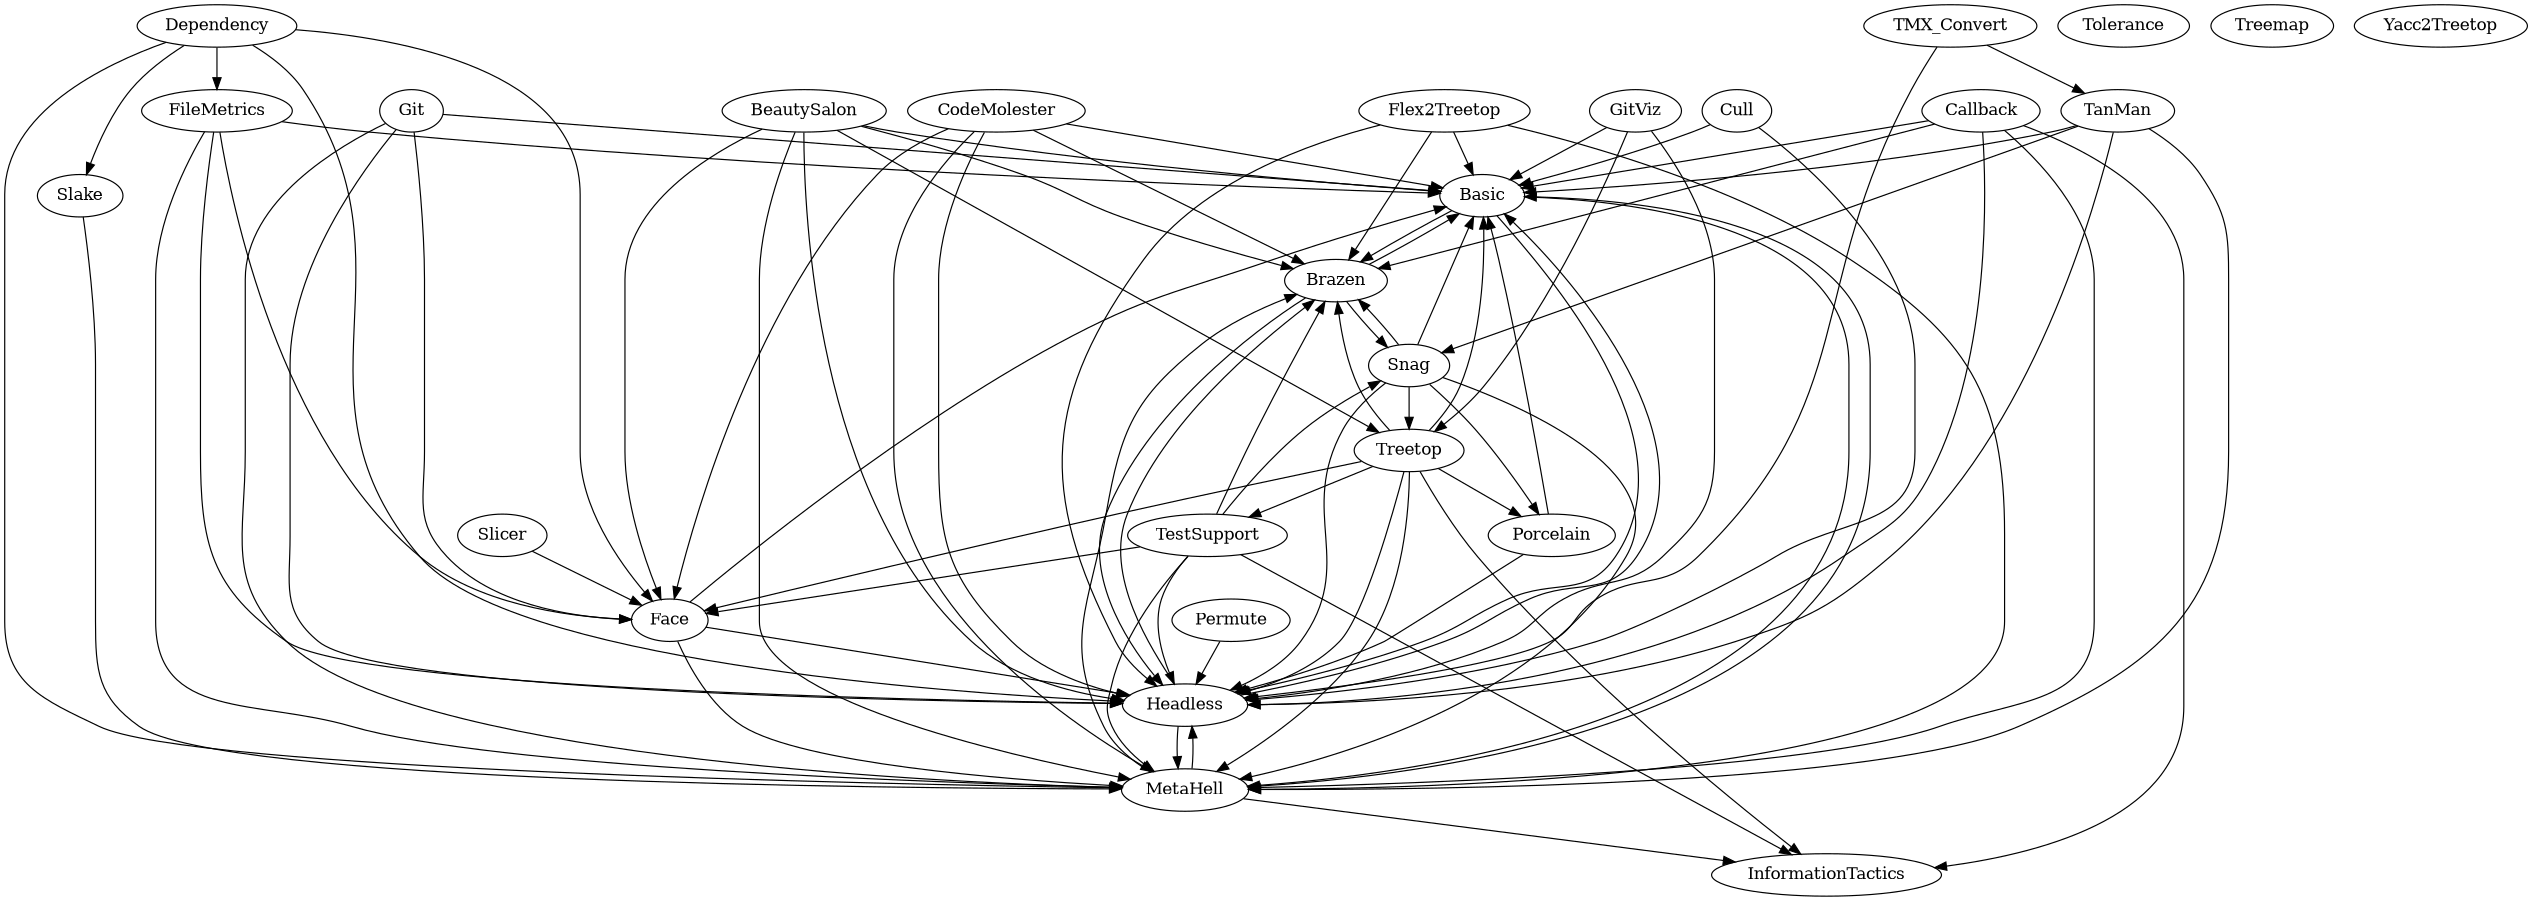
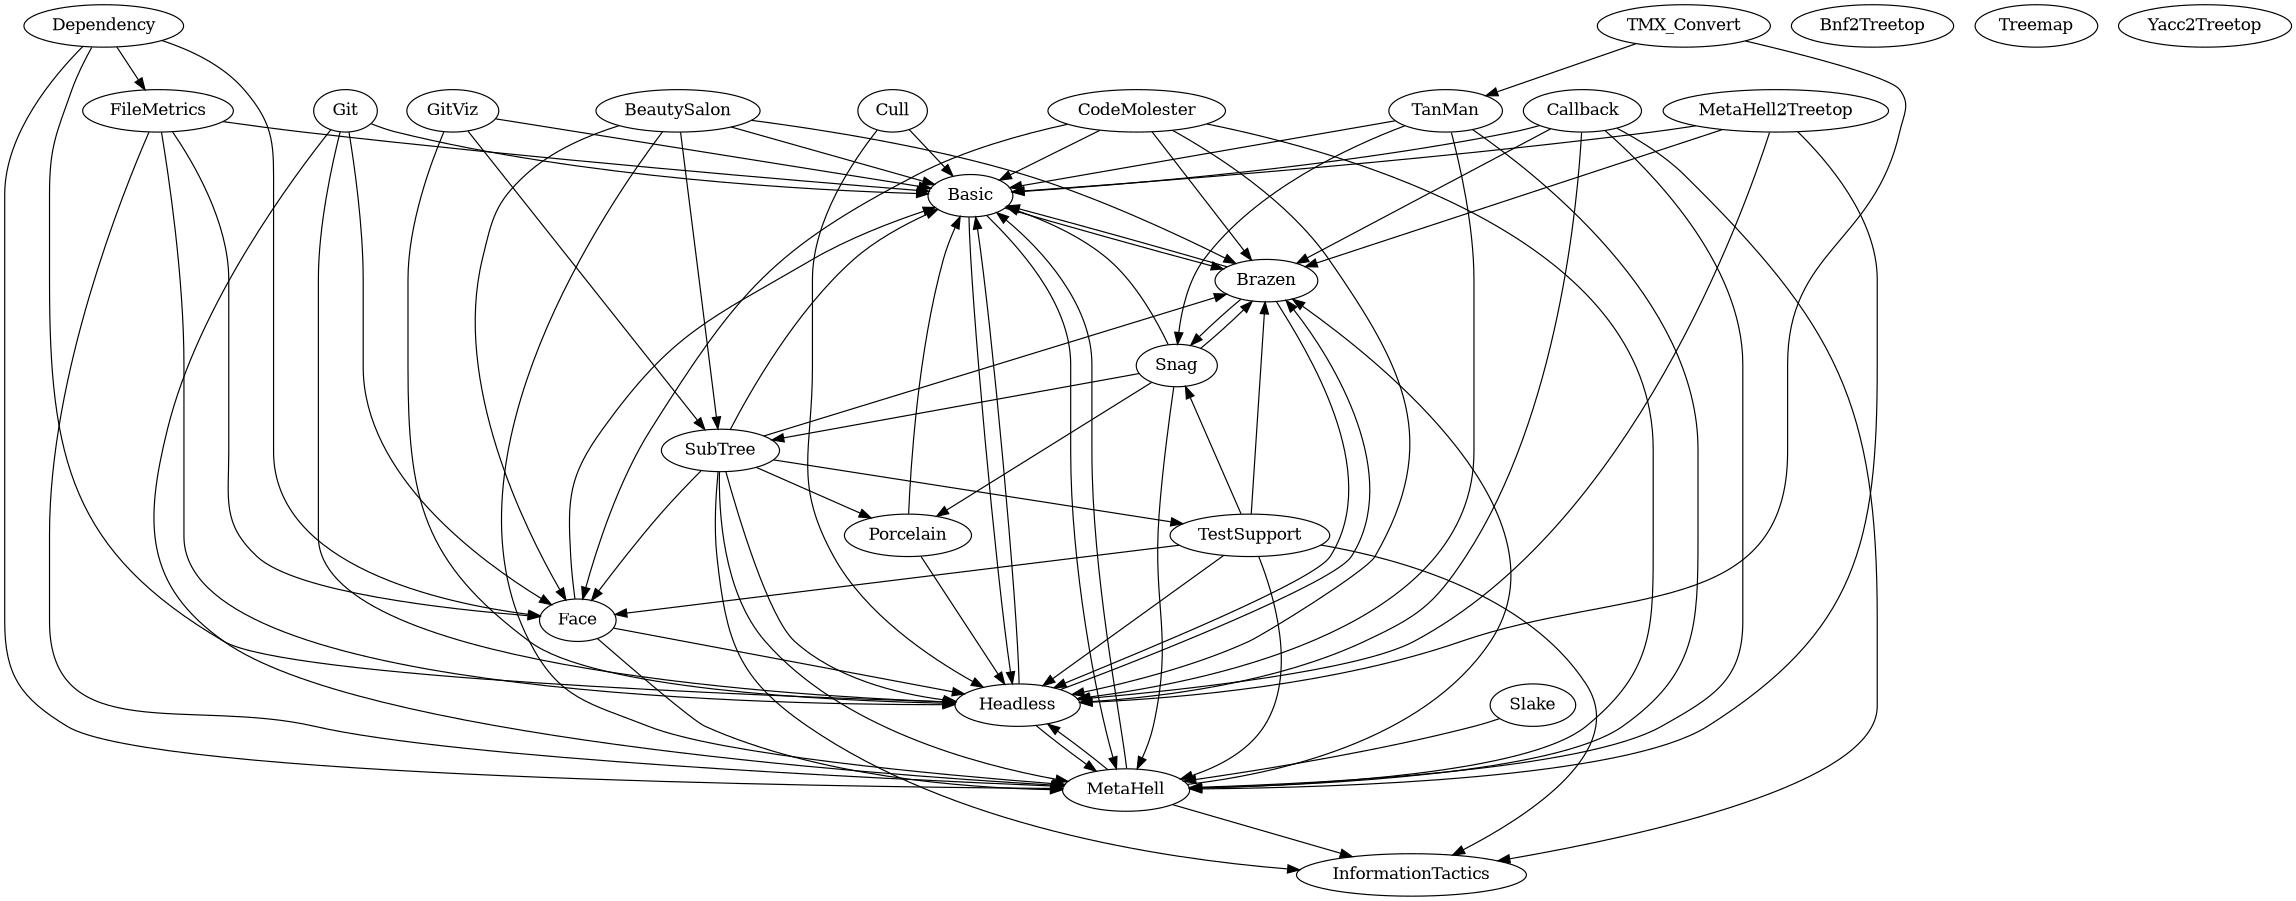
none -> (1873, 26)
(2124, 26) -> none
(126, 96) -> none
(1444, 111) -> (1776, 111)
(1409, 450) -> (720, 450)
(865, 477) -> none
(502, 535) -> none
(1326, 542) -> none
(1231, 620) -> none
